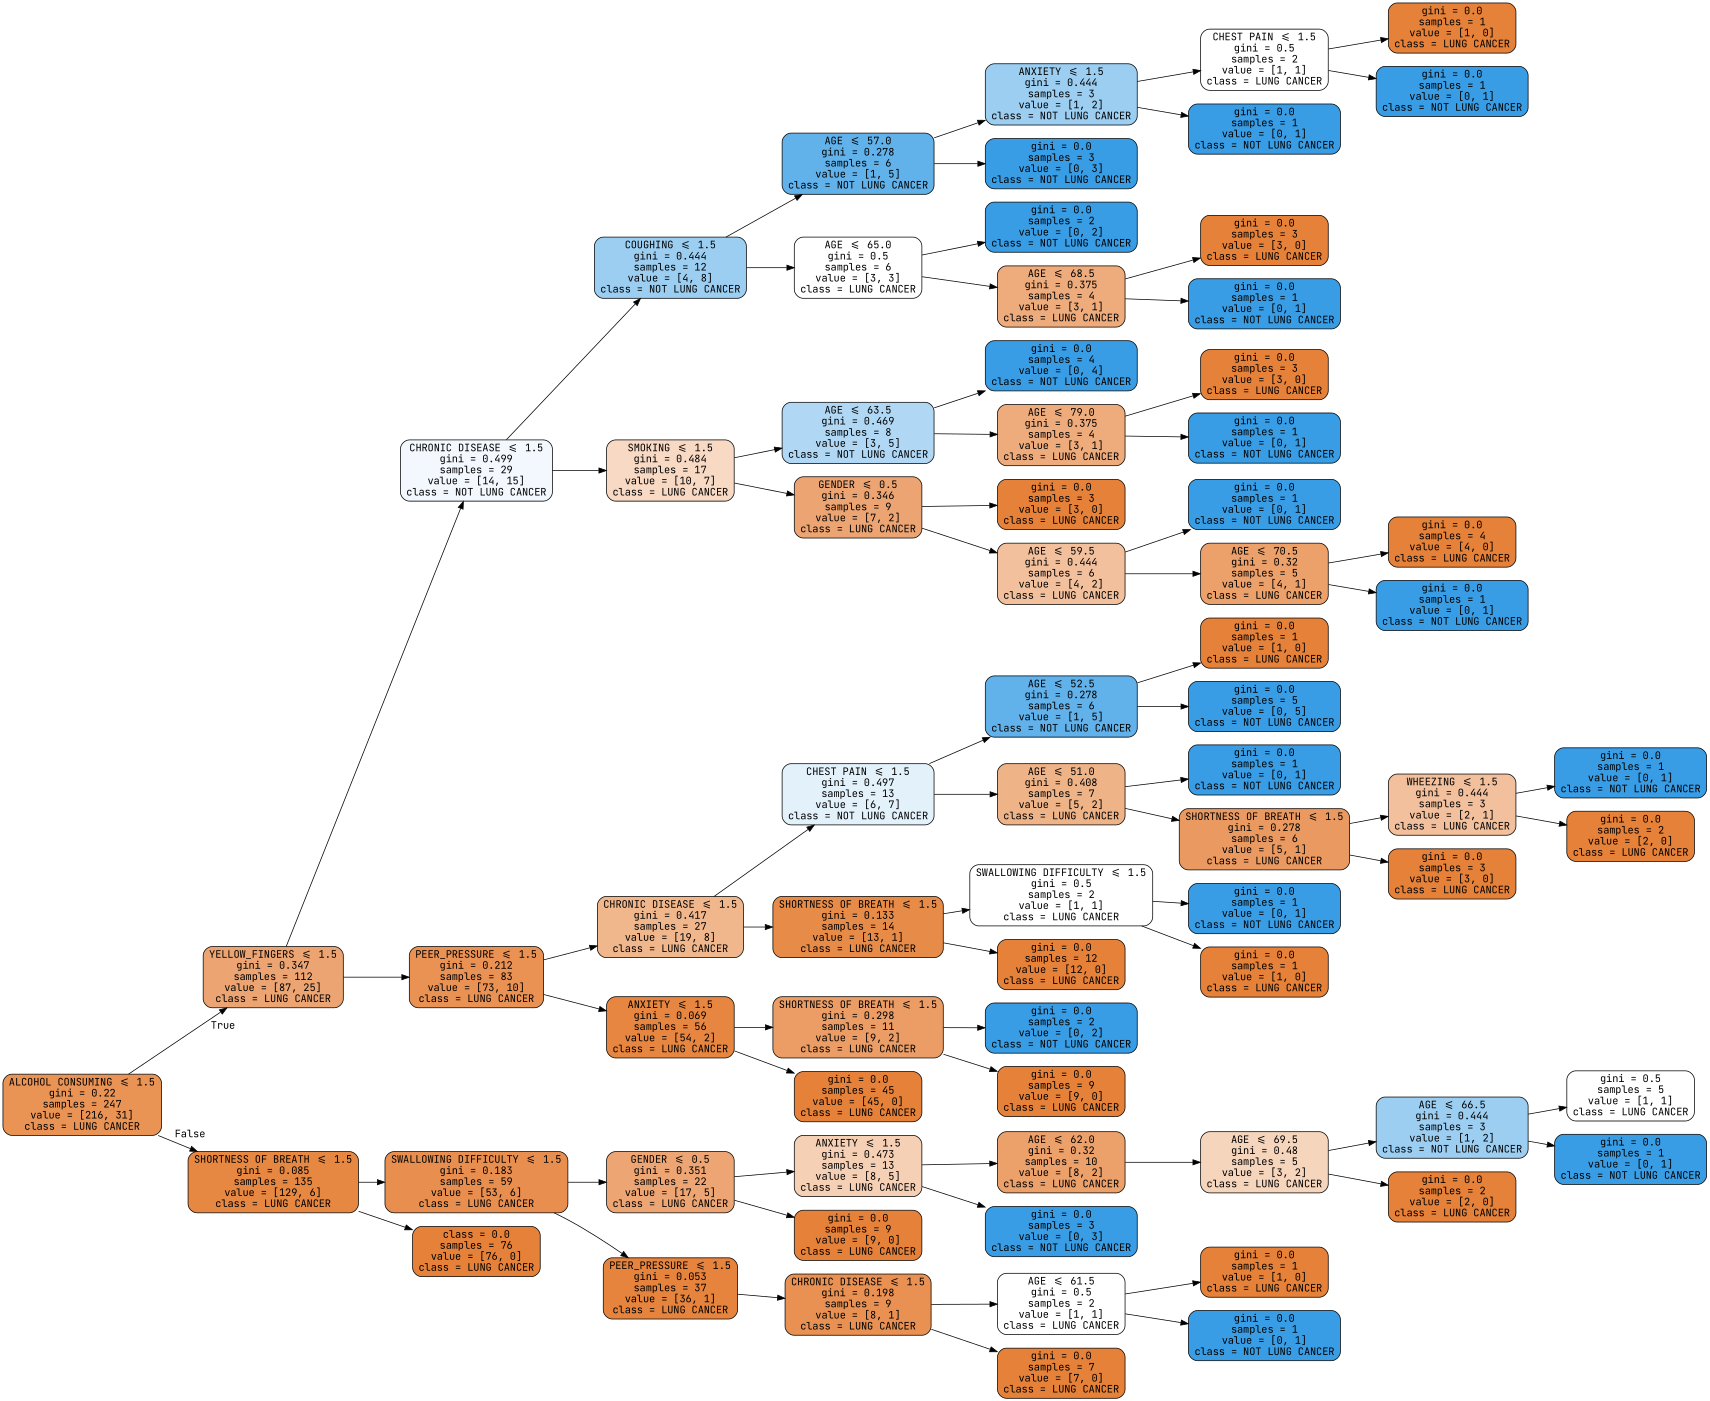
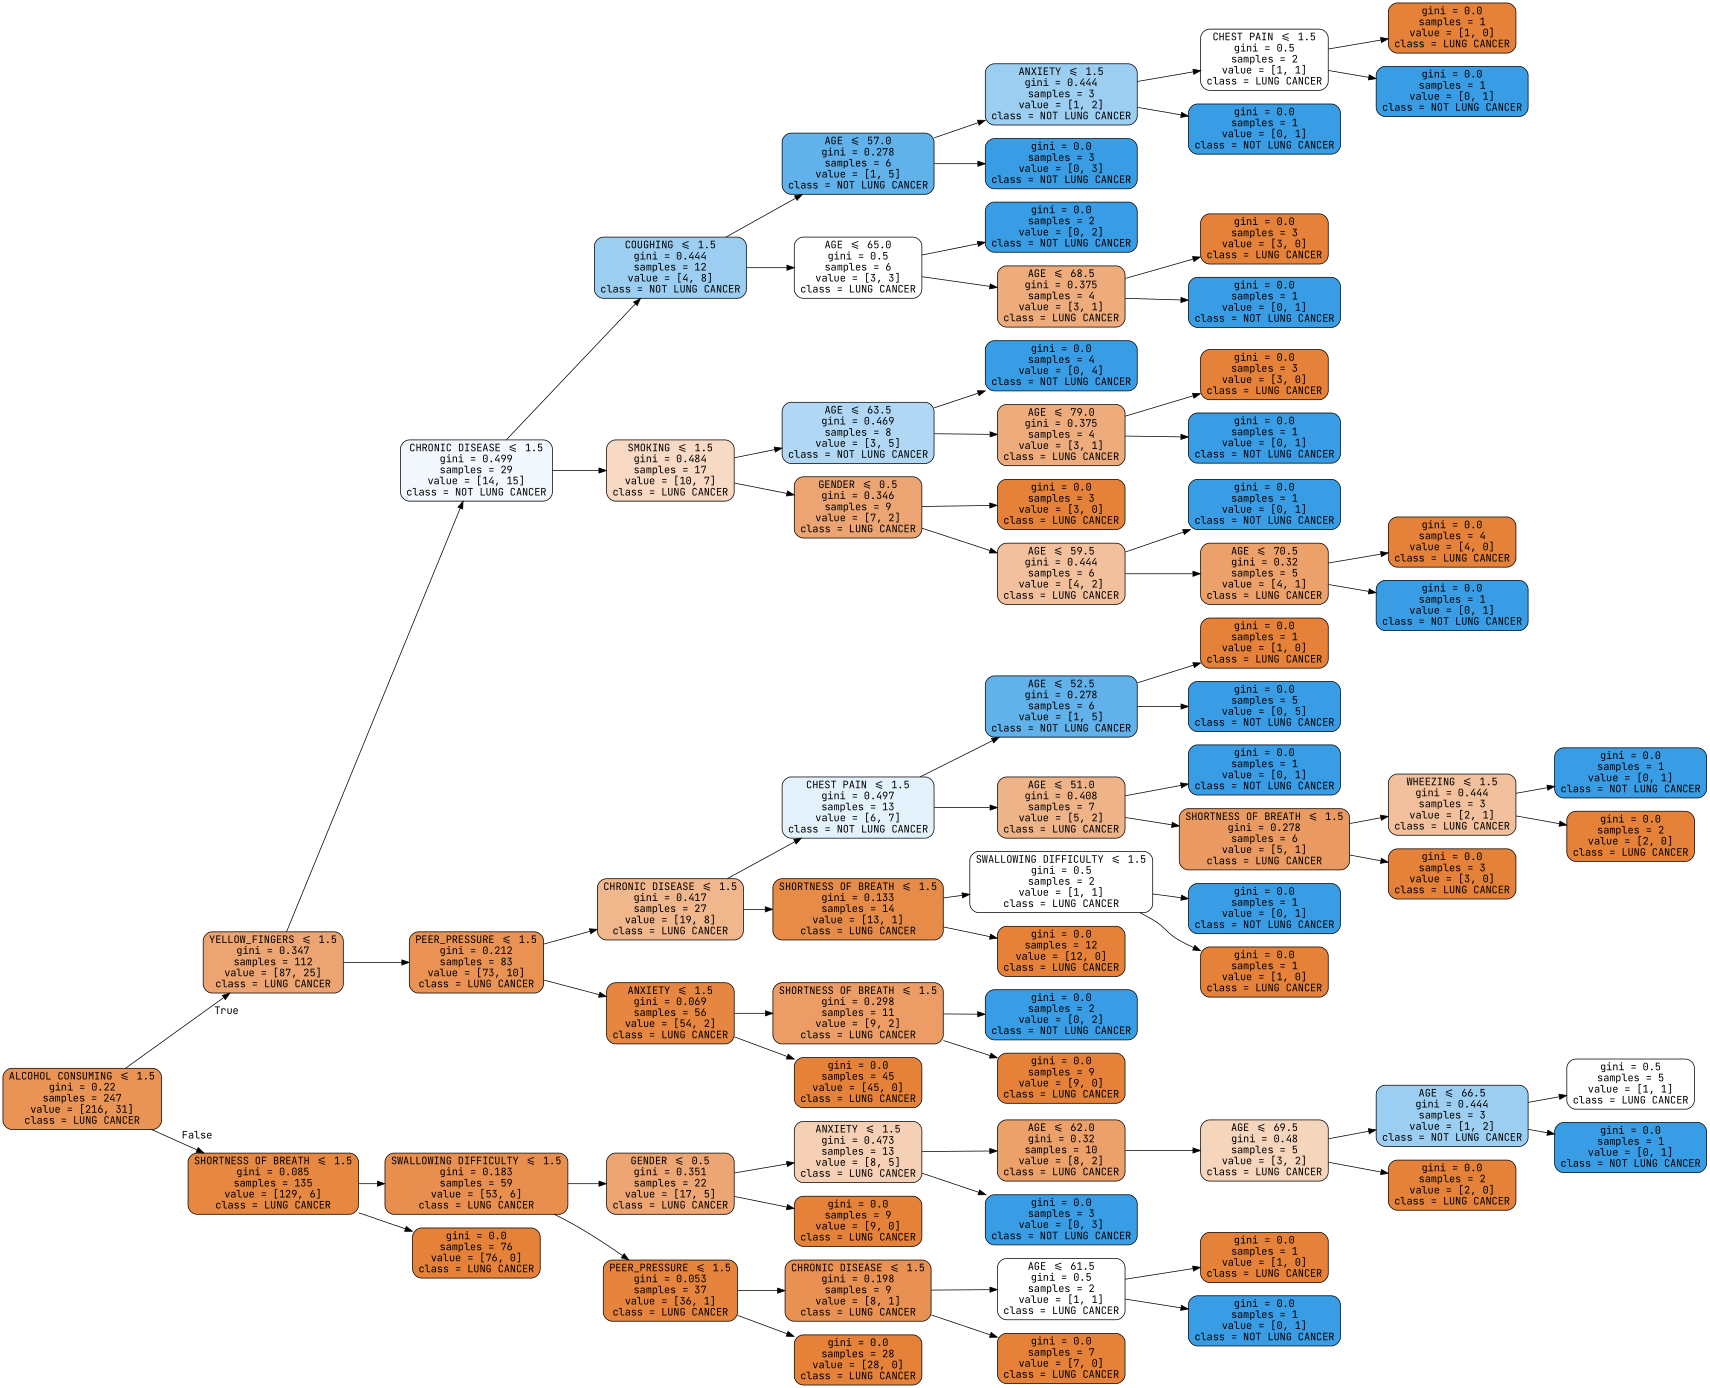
(476, 1252) -> (476, 1253)
none -> (858, 1360)
